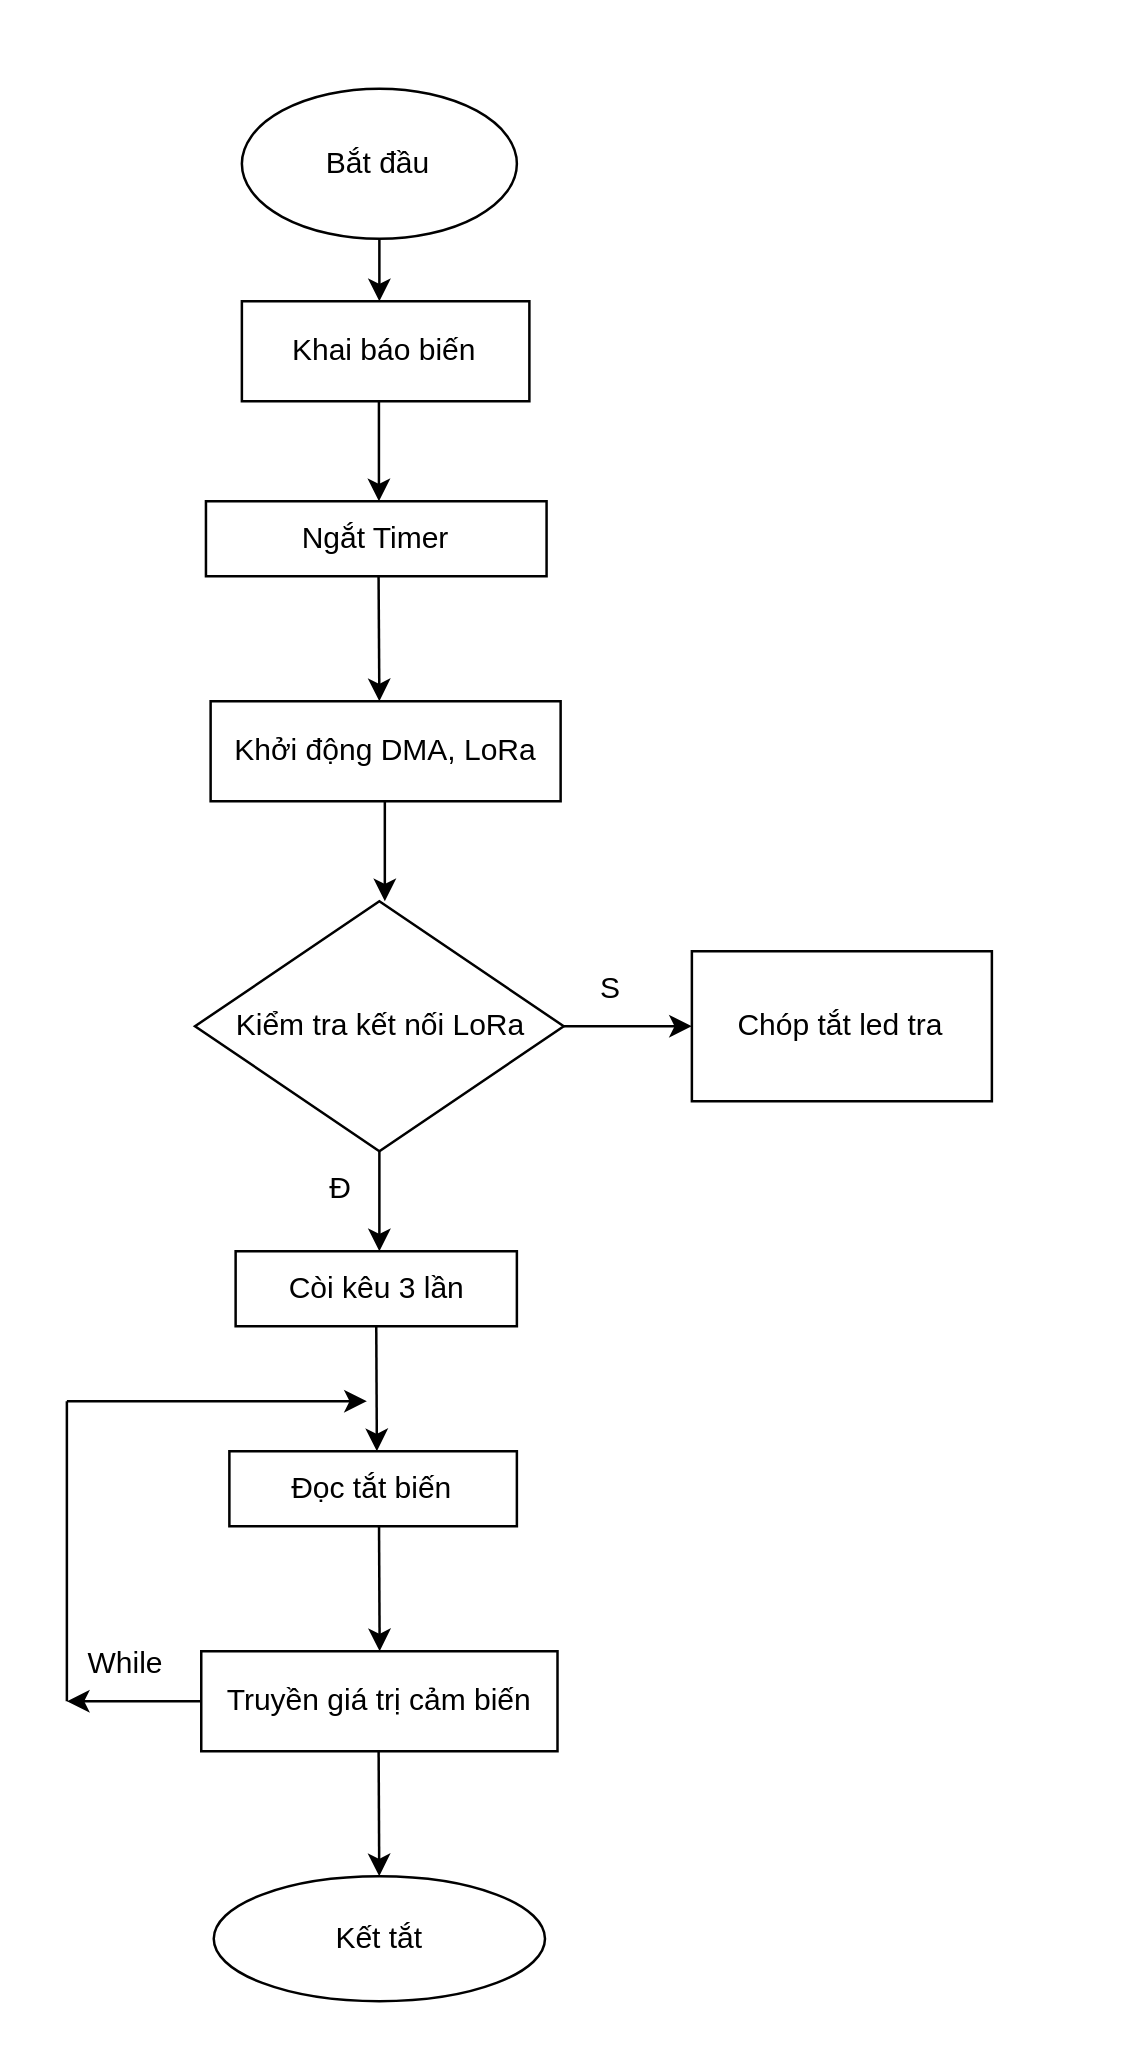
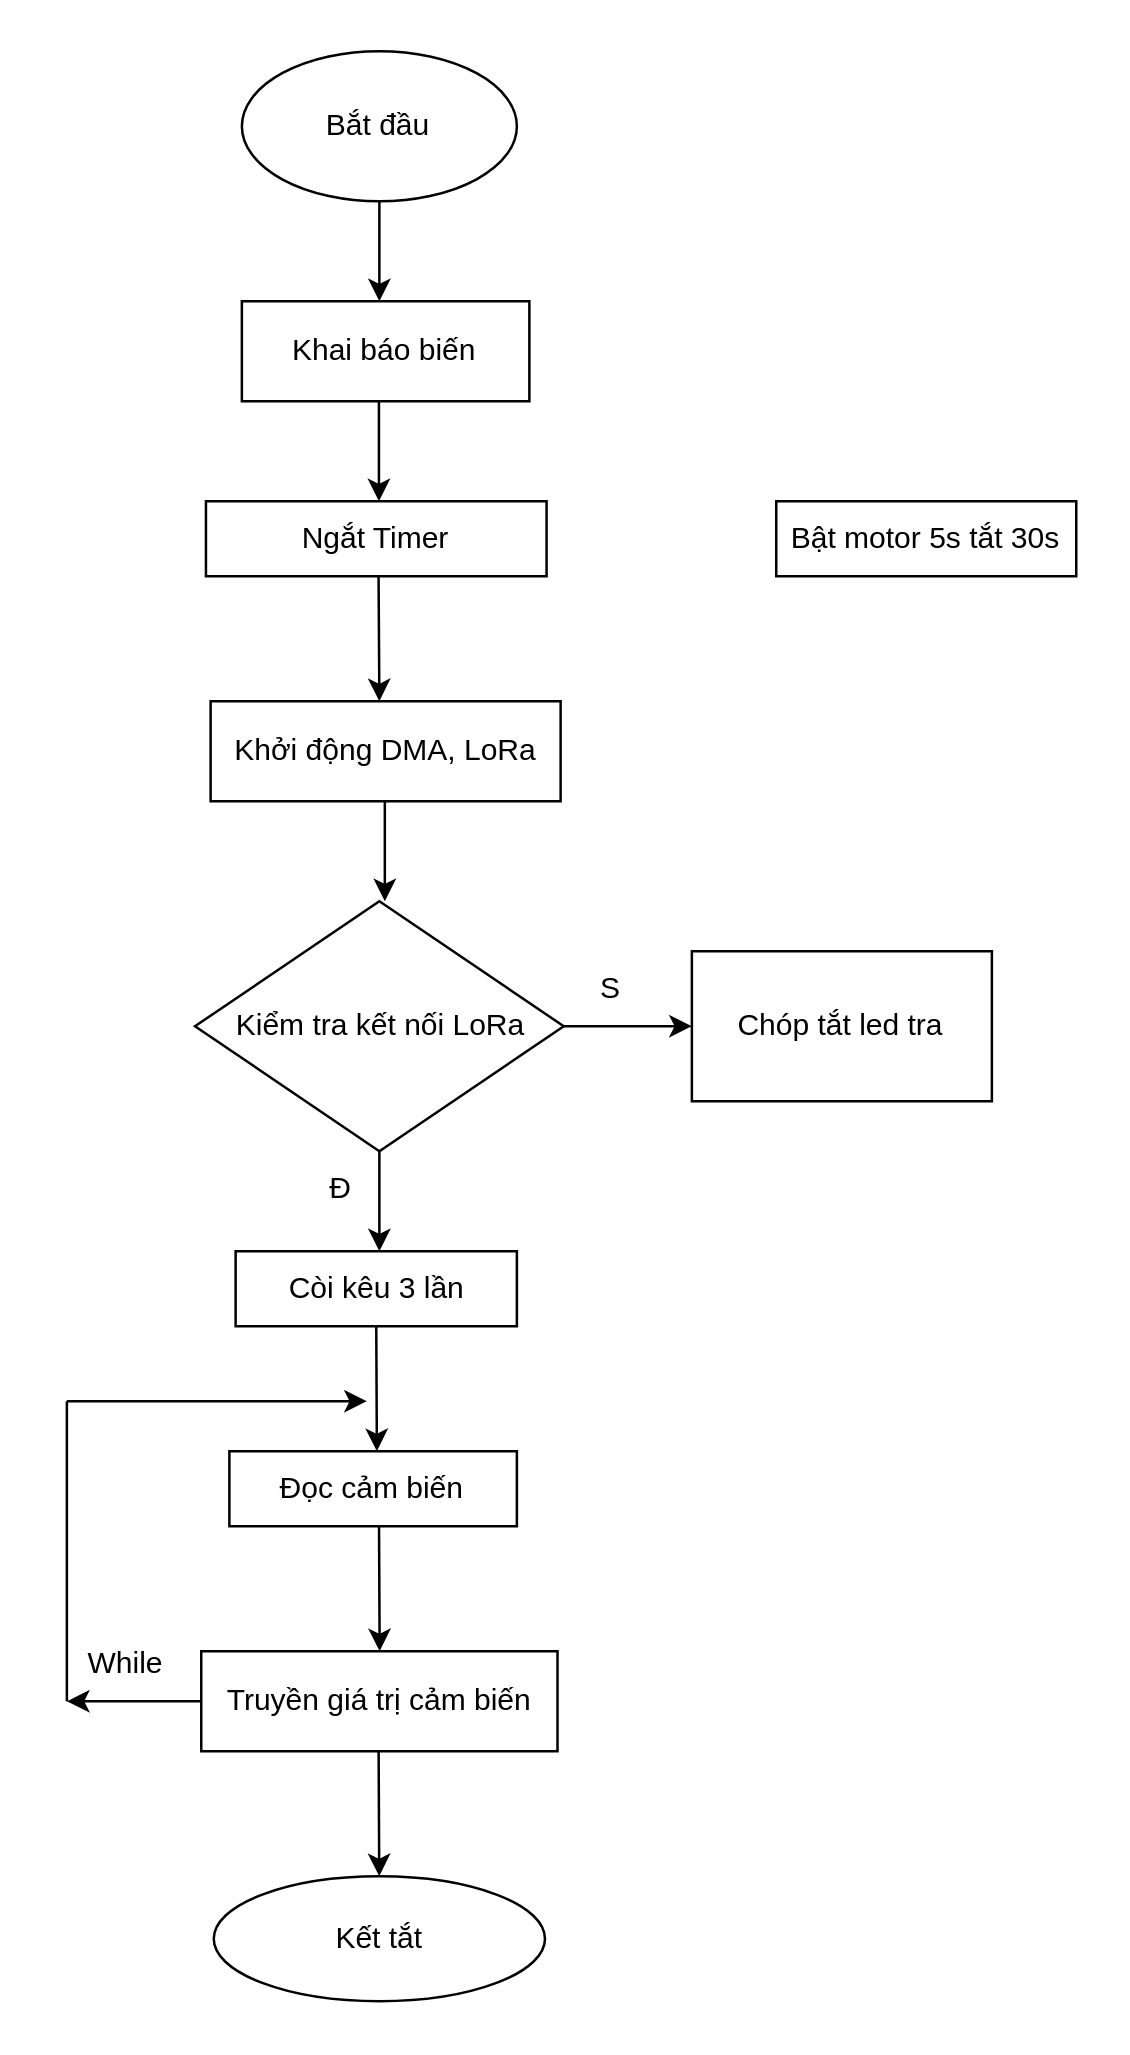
(379, 164) -> (379, 126)
none -> (926, 539)
(373, 1489) -> (373, 1489)
